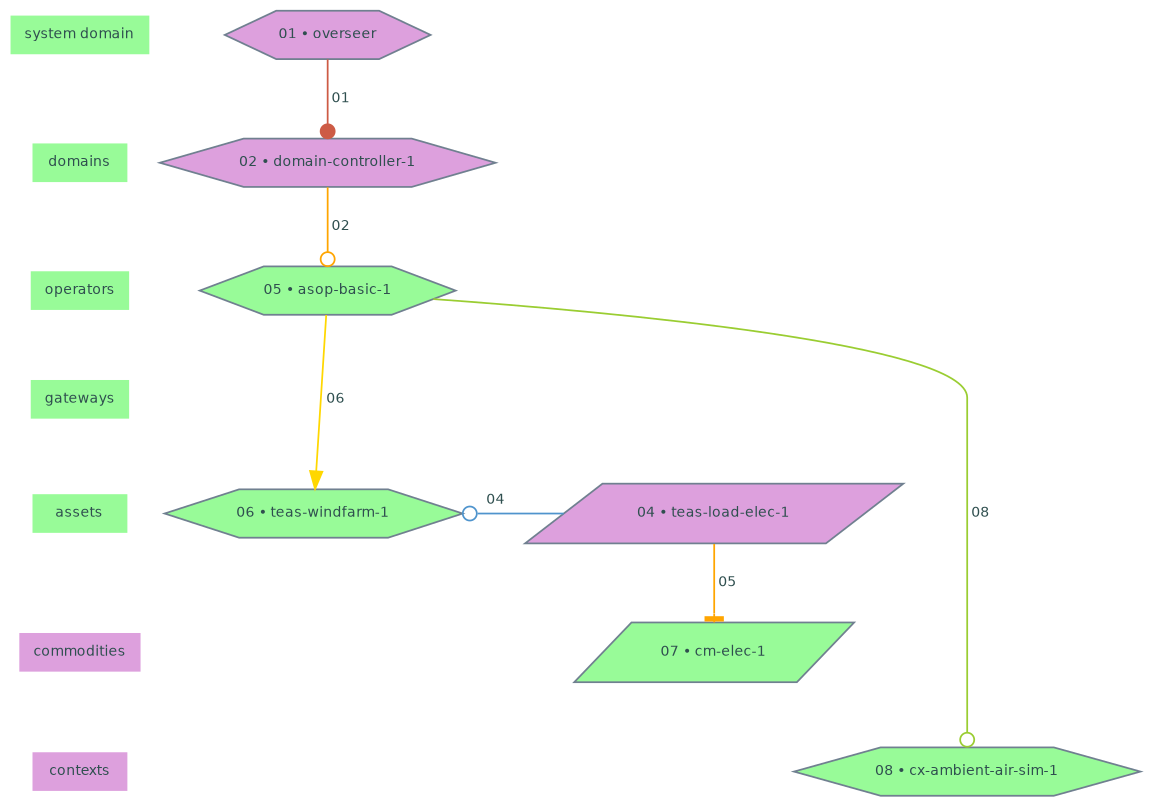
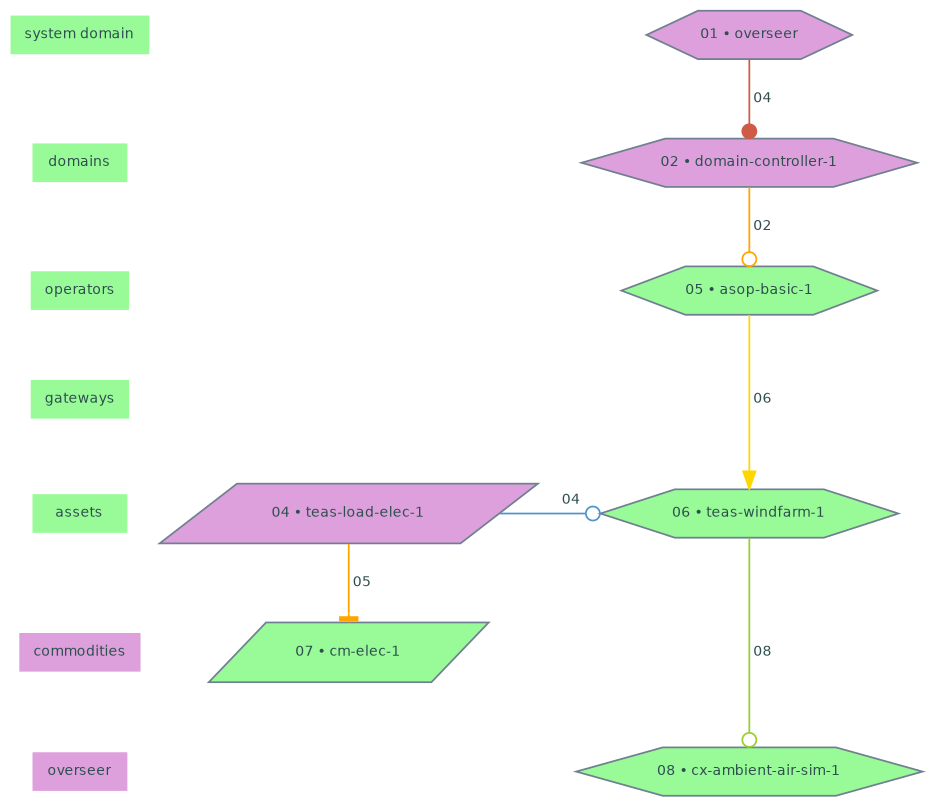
(339, 99) -> (761, 99)
(872, 353) -> (749, 635)
(80, 772) -> (80, 772)
